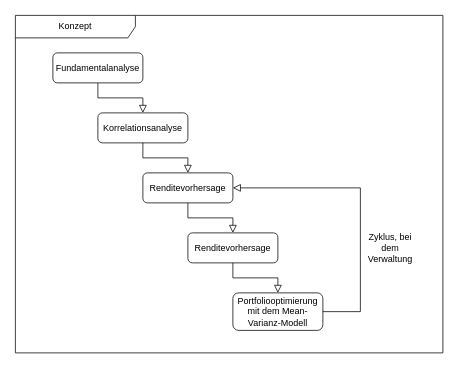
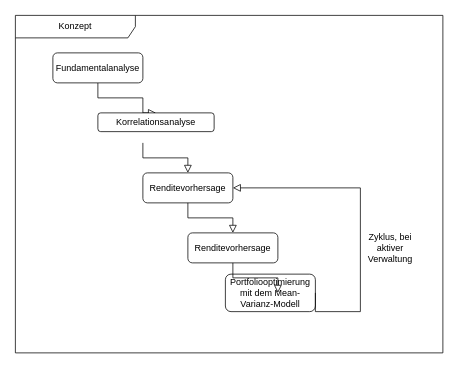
(143, 128) -> (156, 122)
(390, 248) -> (390, 248)
(278, 312) -> (270, 293)
